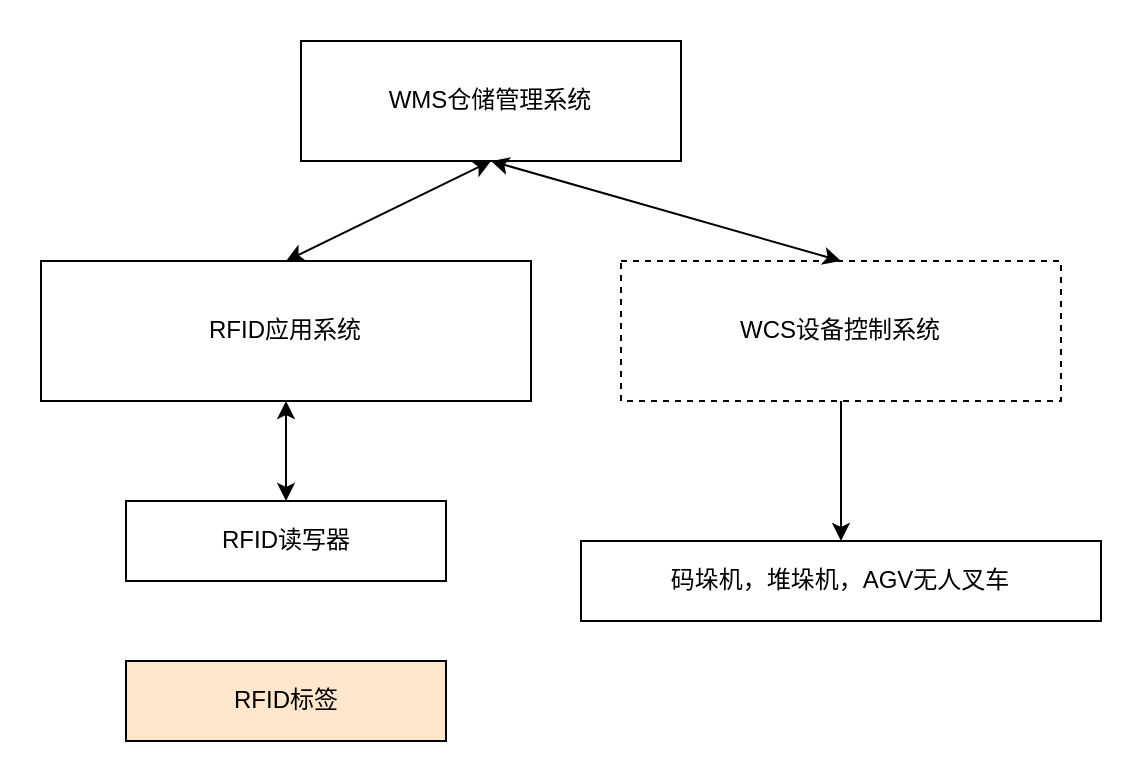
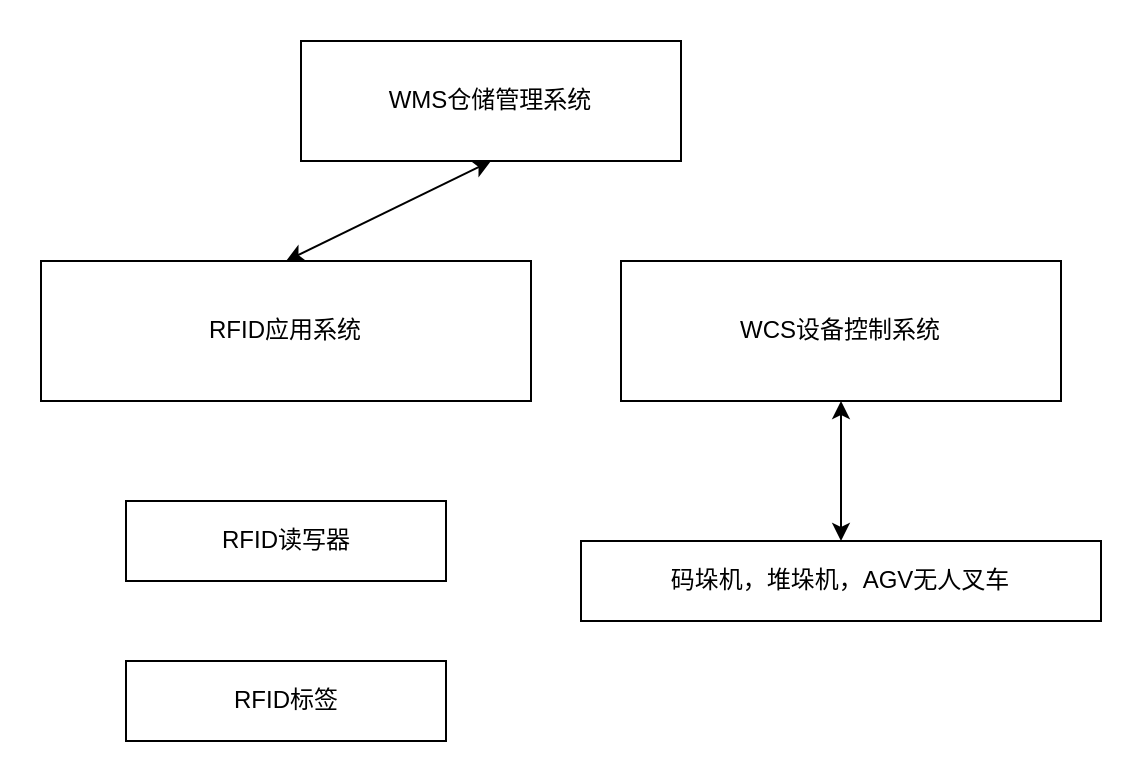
(666, 211) -> none
(841, 331) -> (841, 331)
(841, 409) -> (841, 416)
(286, 451) -> none
(286, 701) -> (286, 701)
